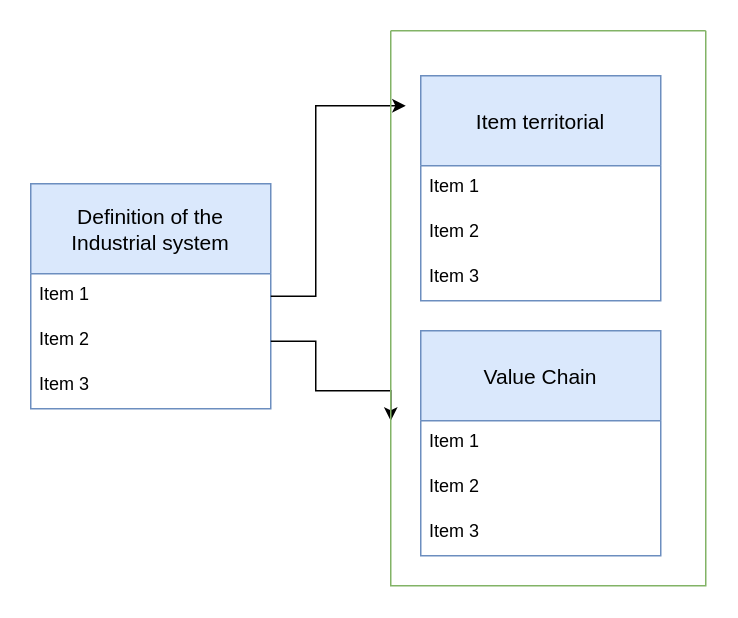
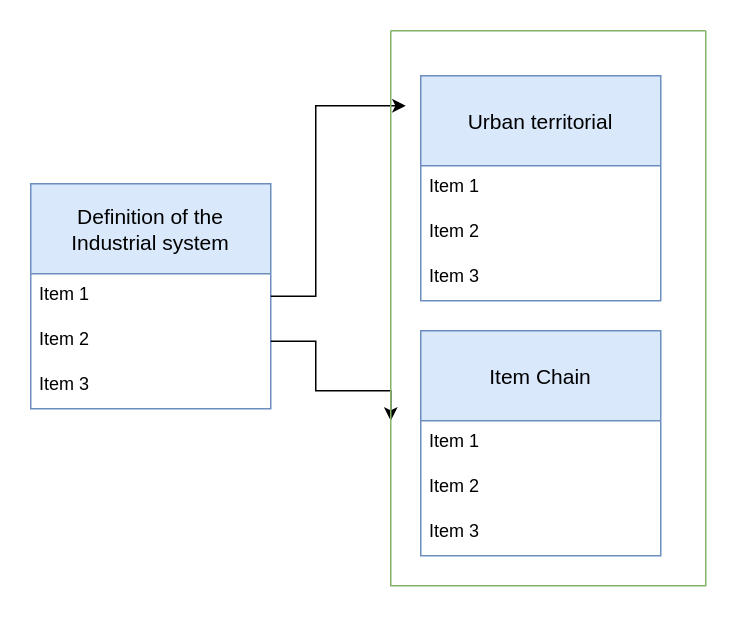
(540, 122) -> (540, 122)
(540, 377) -> (540, 377)
